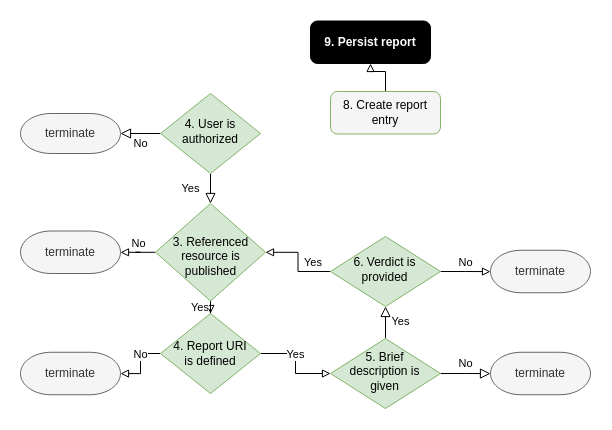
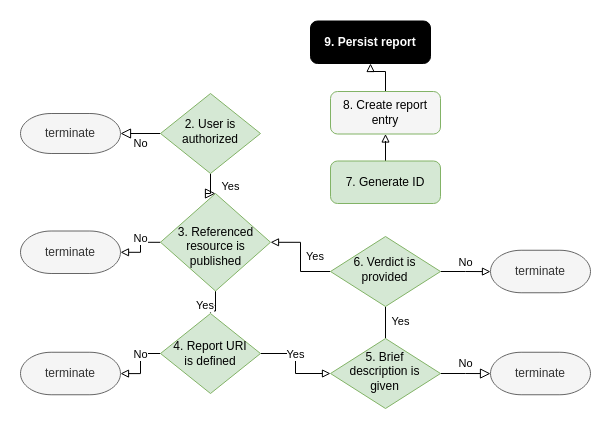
(211, 132) -> (211, 132)
none -> (386, 143)
none -> (386, 182)
(211, 252) -> (216, 242)
(386, 318) -> (386, 314)
